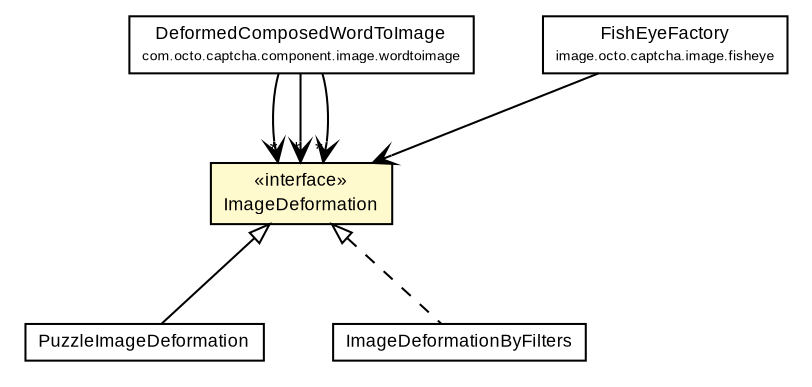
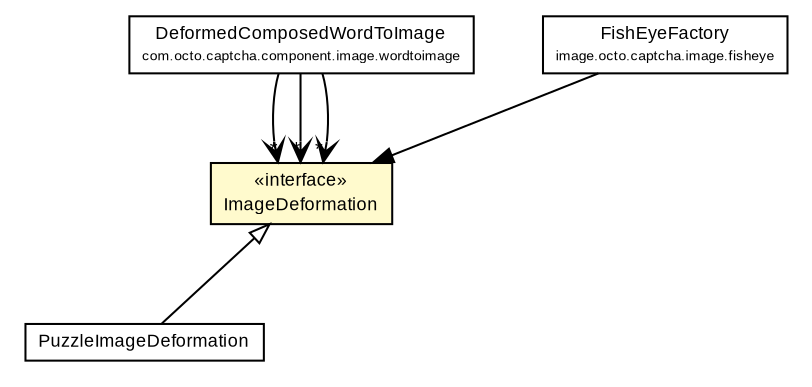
(495, 114) -> (495, 114)
(459, 342) -> none
